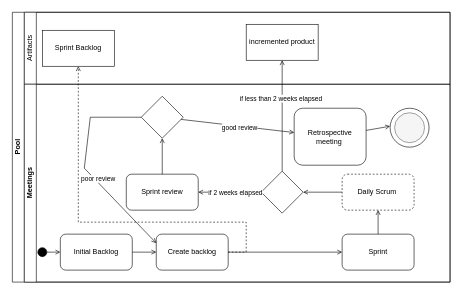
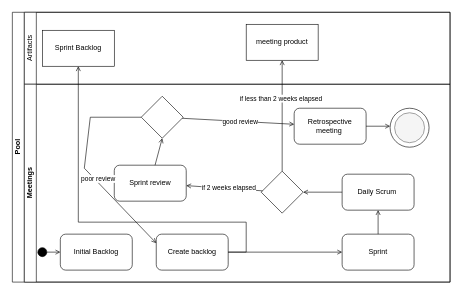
(282, 42) -> (282, 42)
(330, 137) -> (330, 126)
(162, 192) -> (150, 183)
(378, 192) -> (378, 192)
(99, 222) -> (99, 222)
(144, 252) -> none
